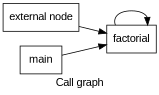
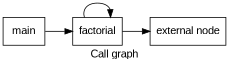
(89, 29) -> (132, 31)
